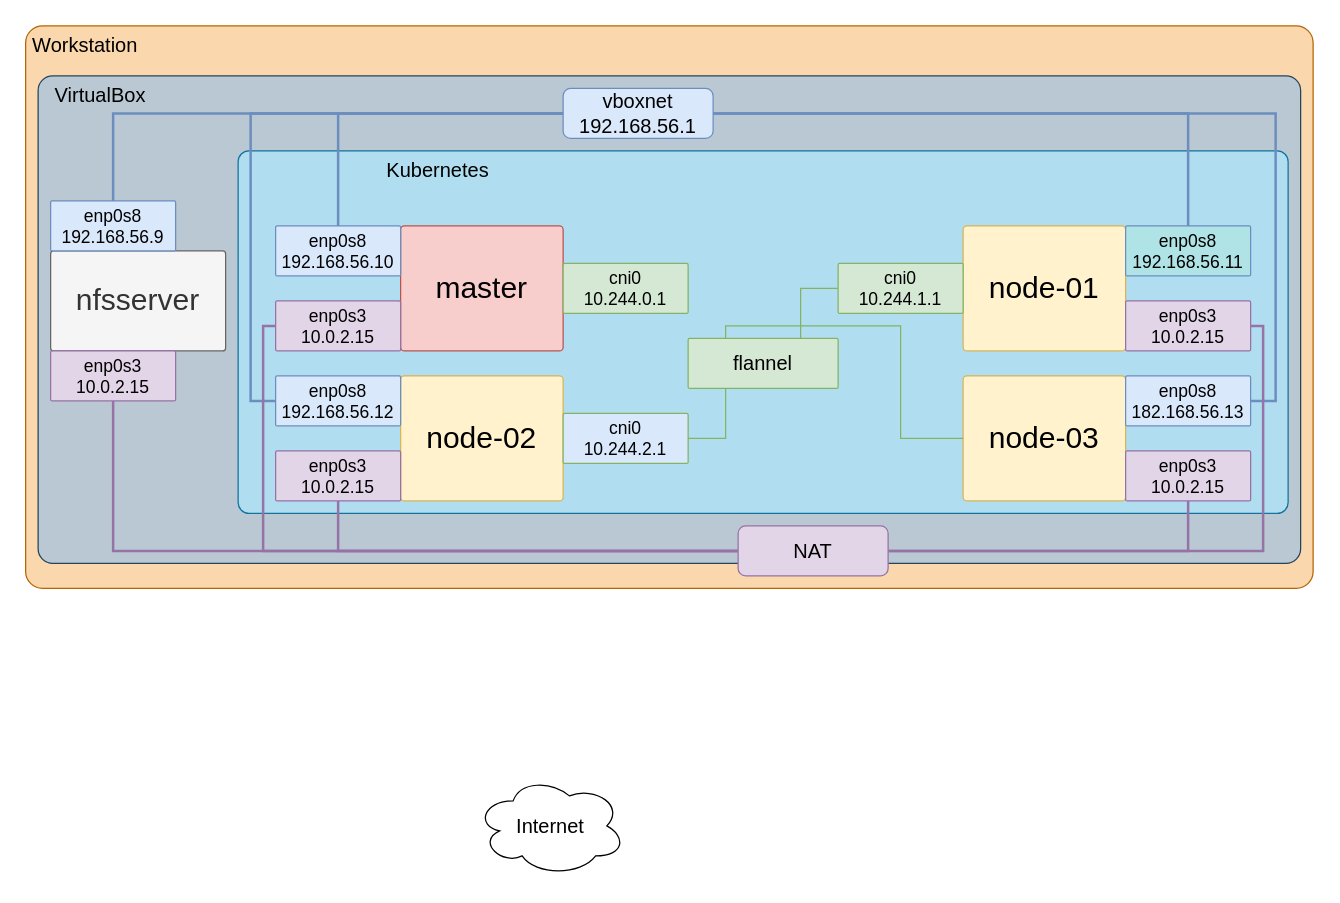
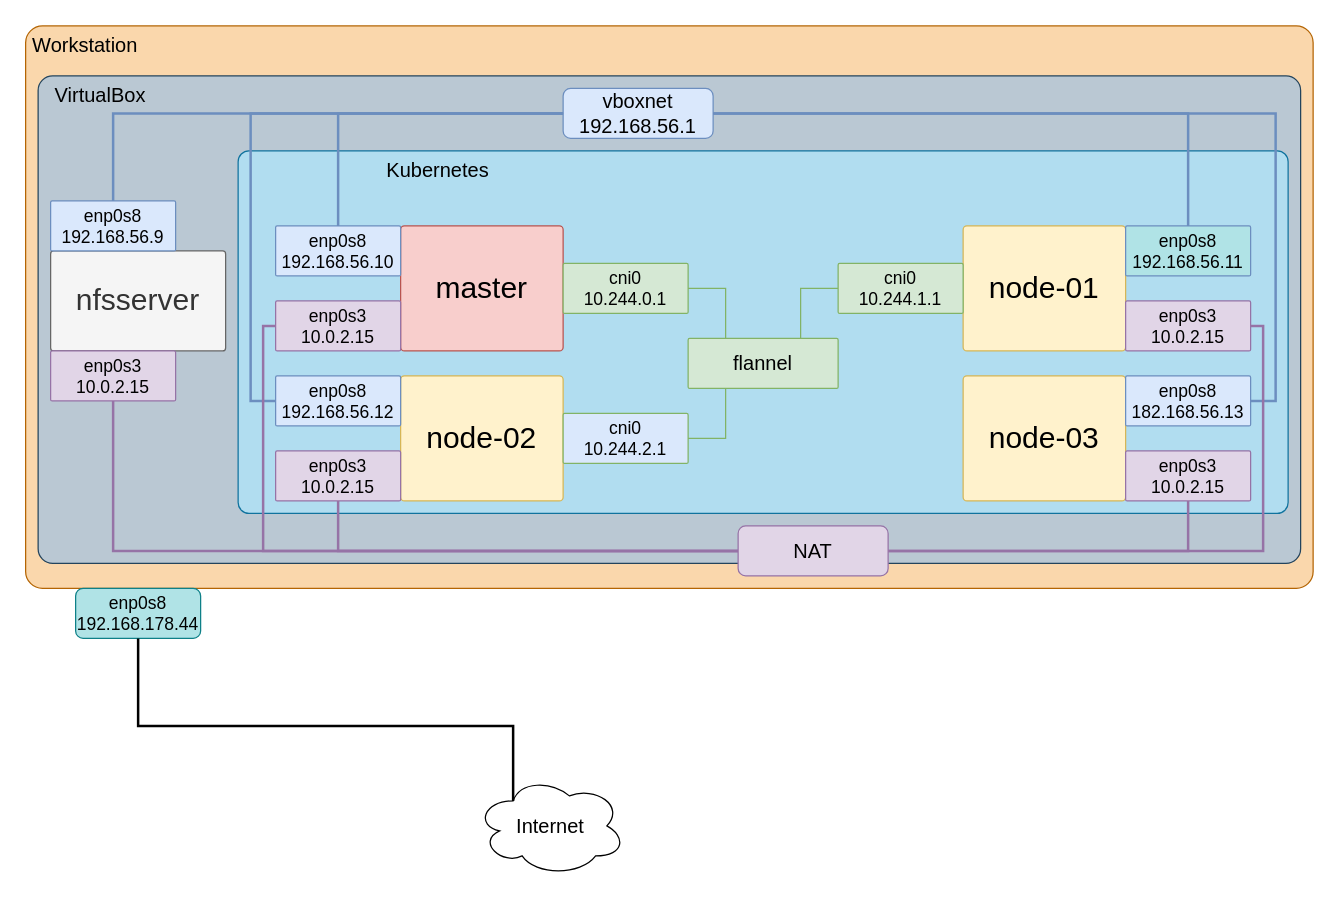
(899, 326) -> (726, 290)
none -> (138, 613)
none -> (319, 726)
